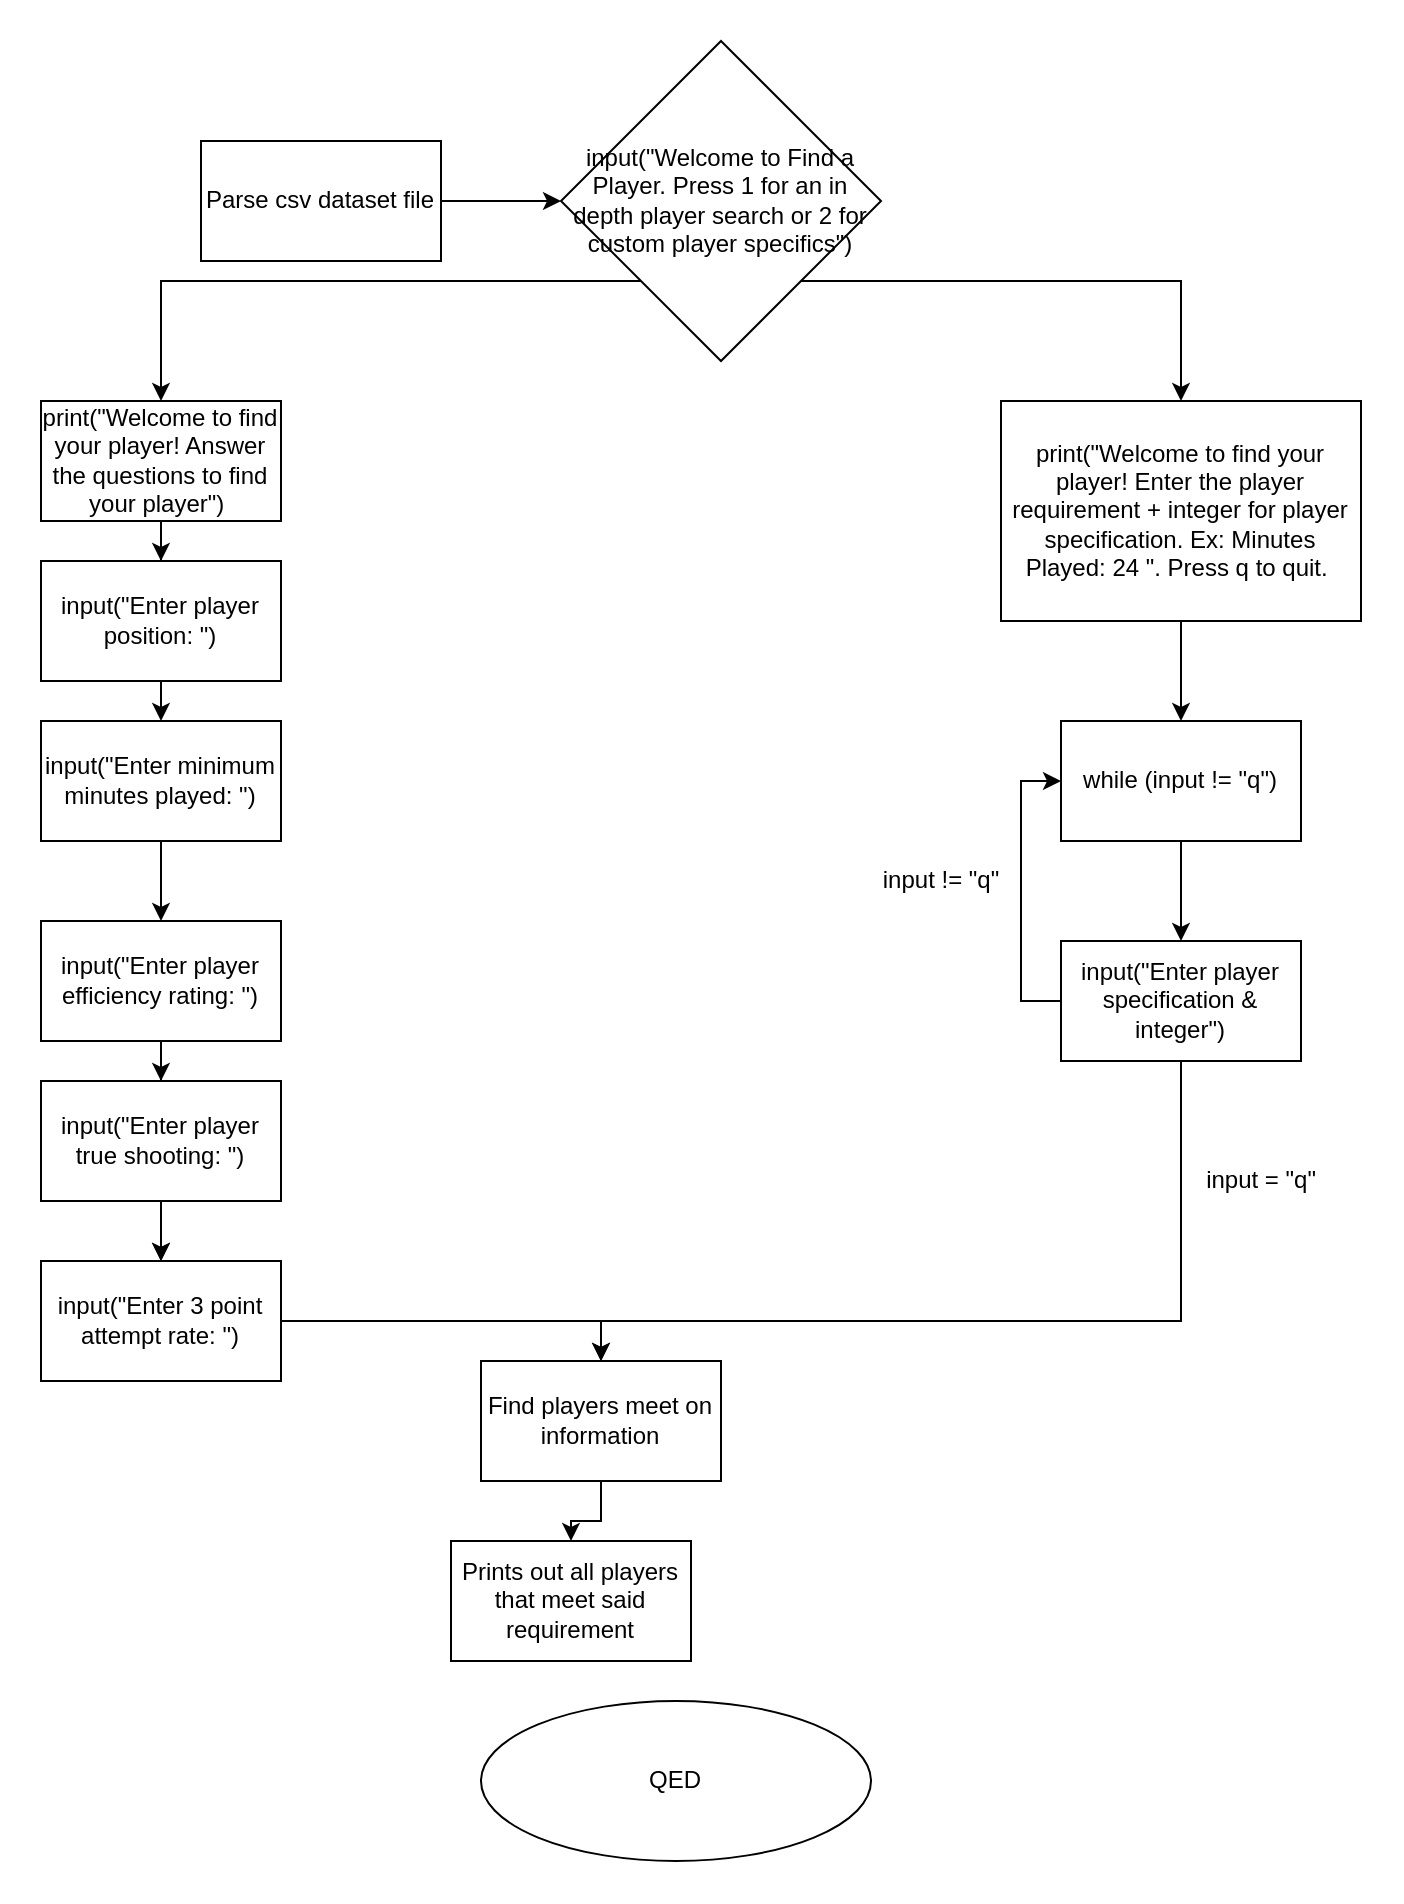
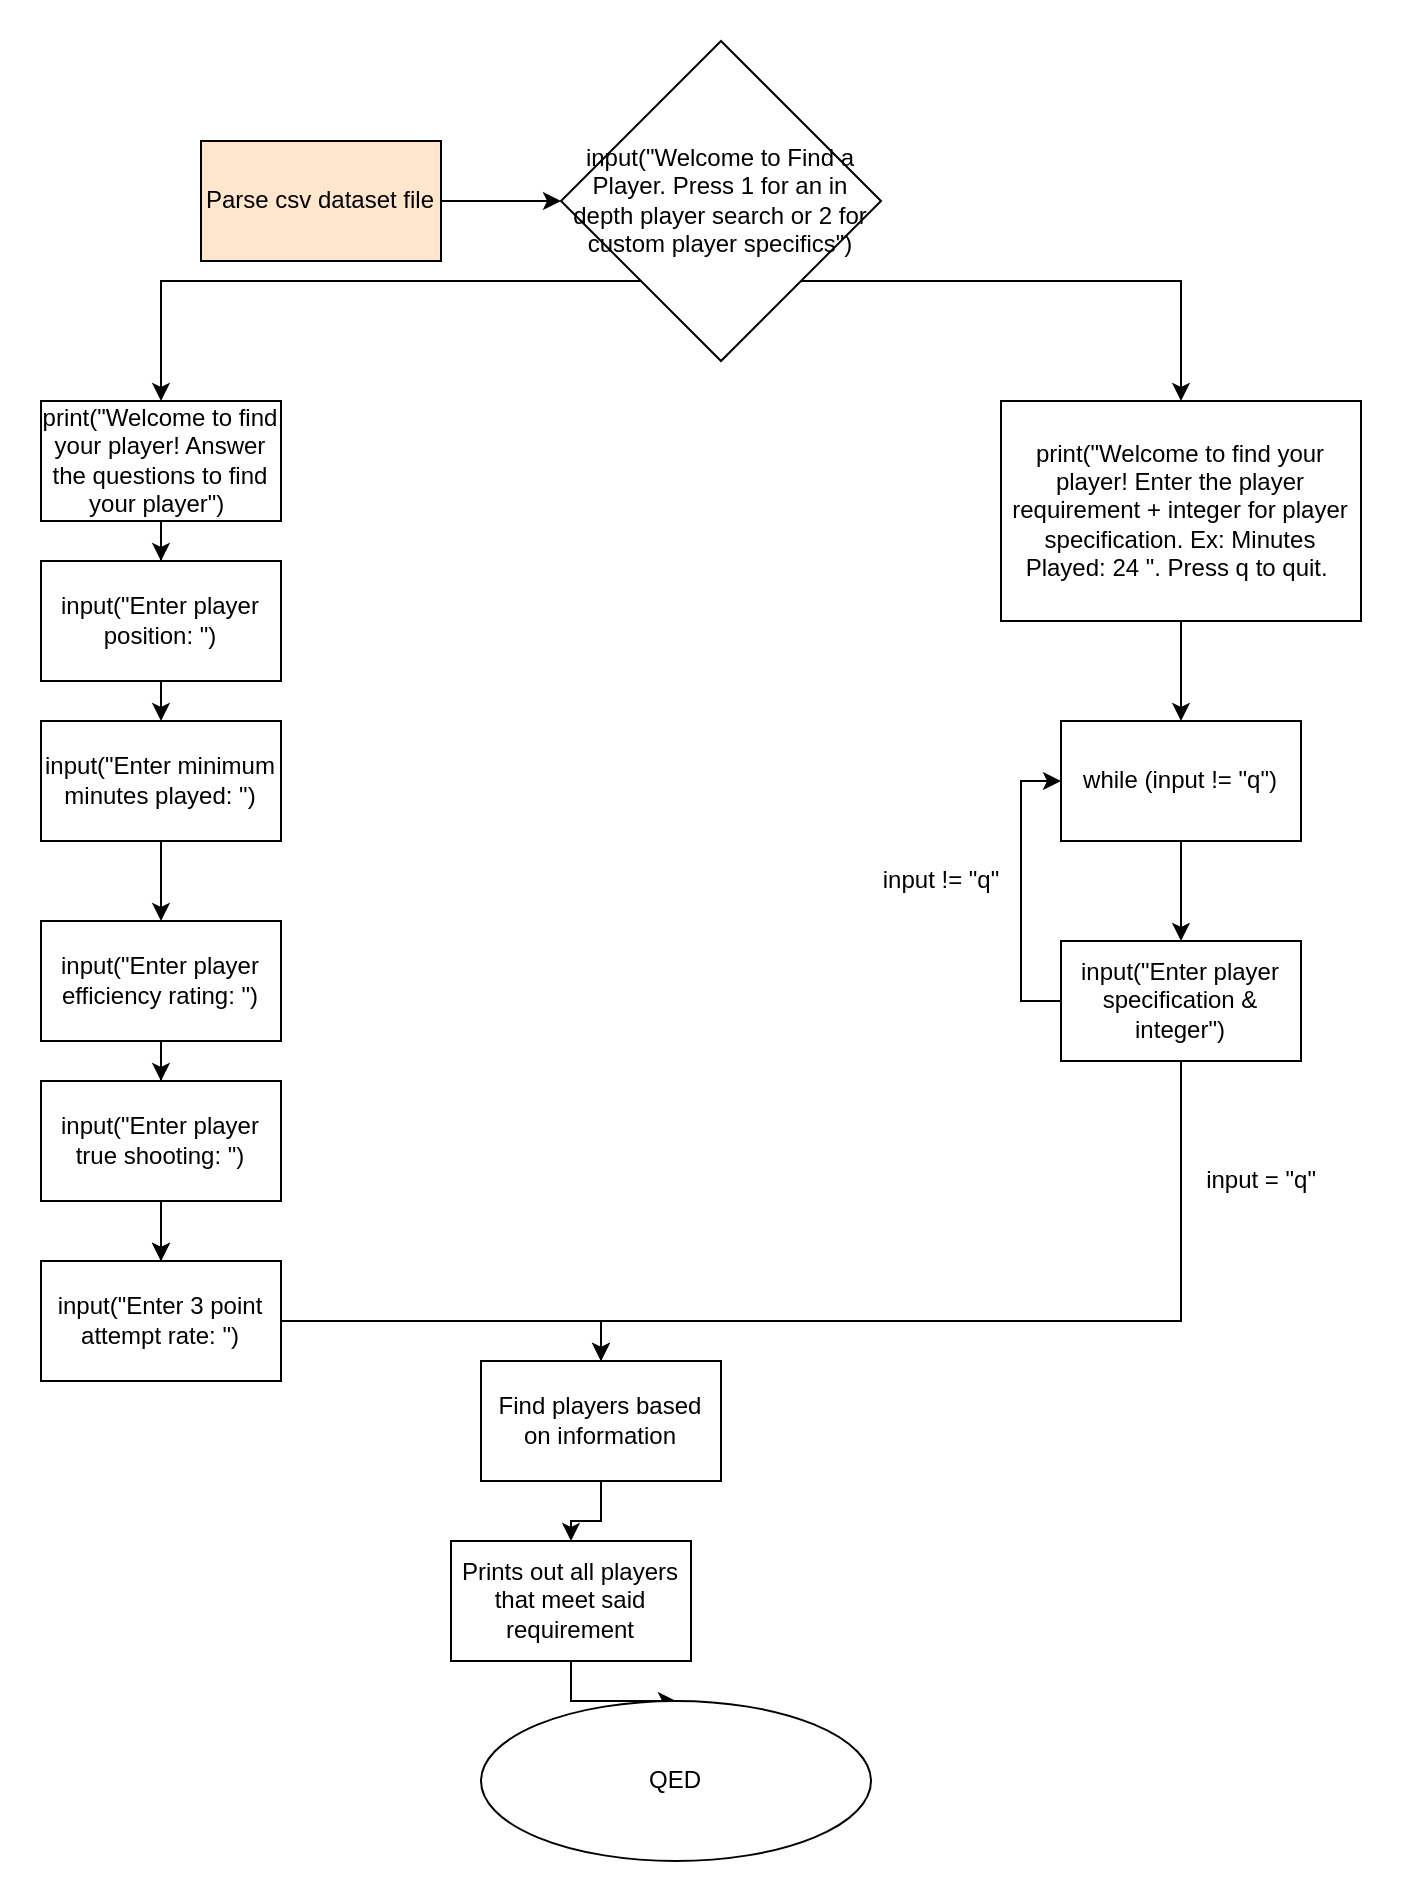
(321, 201) -> (321, 201)
(601, 1421) -> (601, 1421)
none -> (597, 1701)
